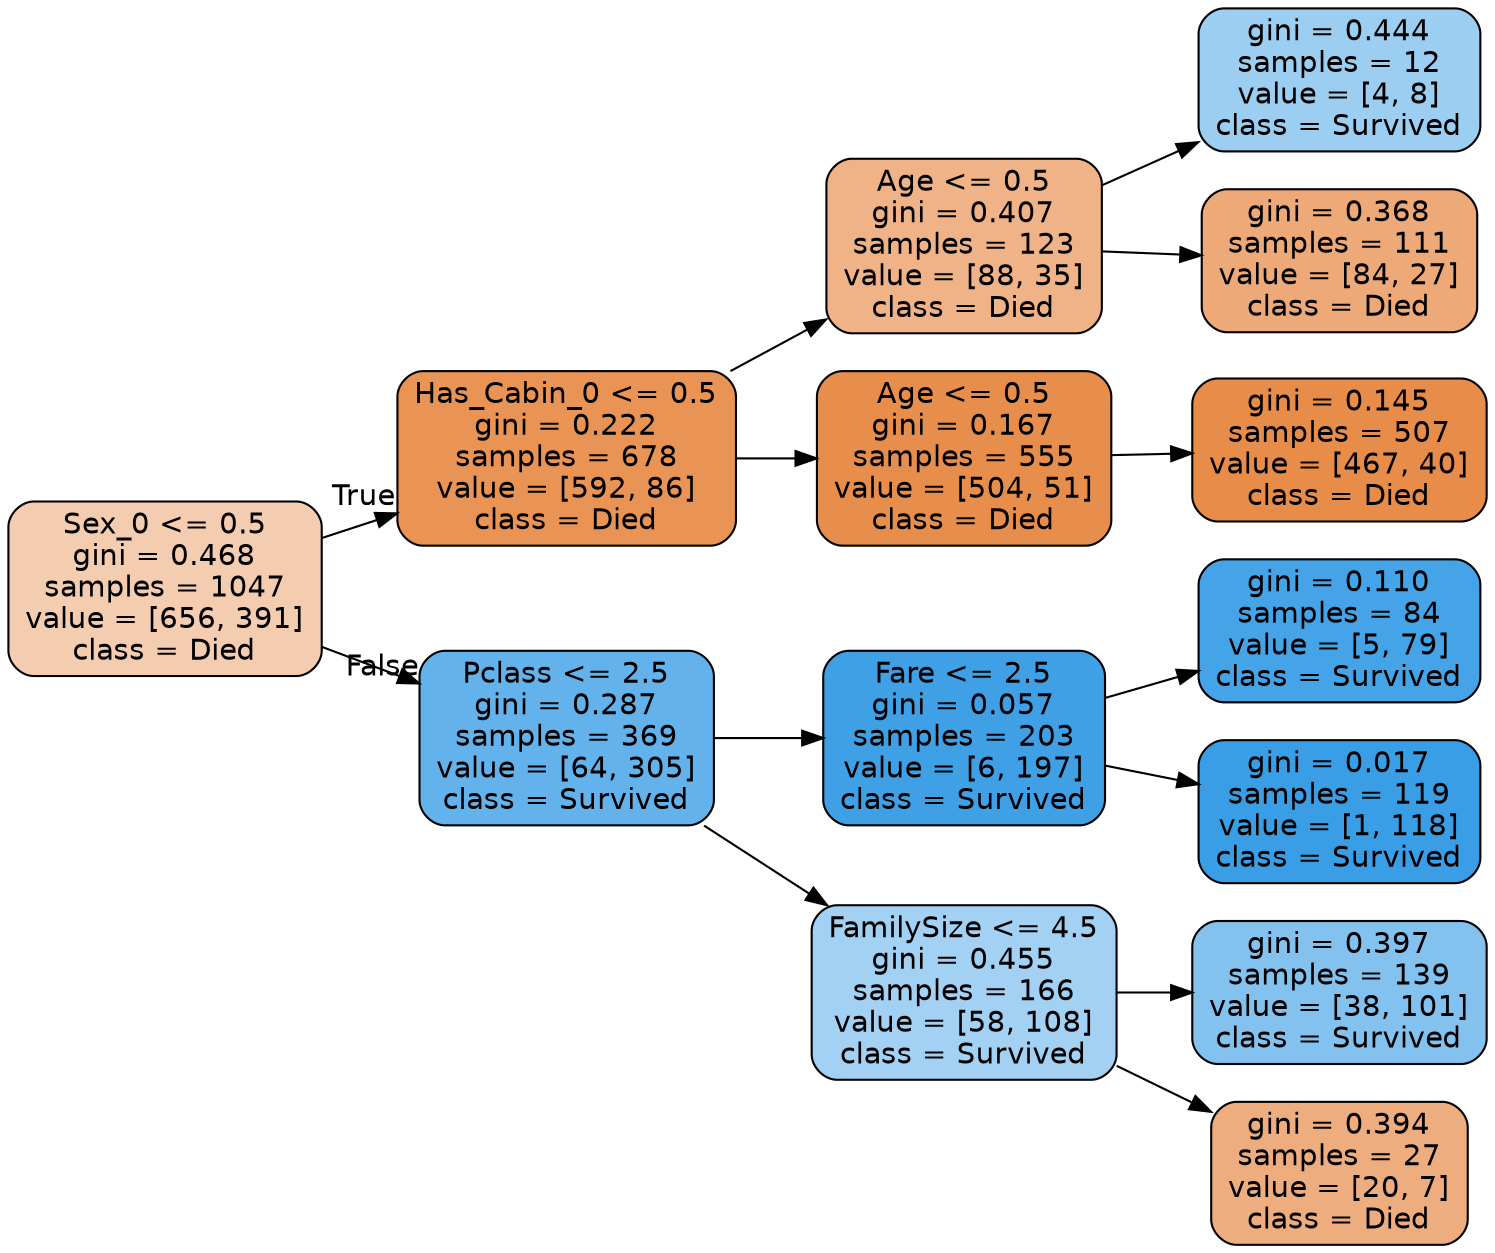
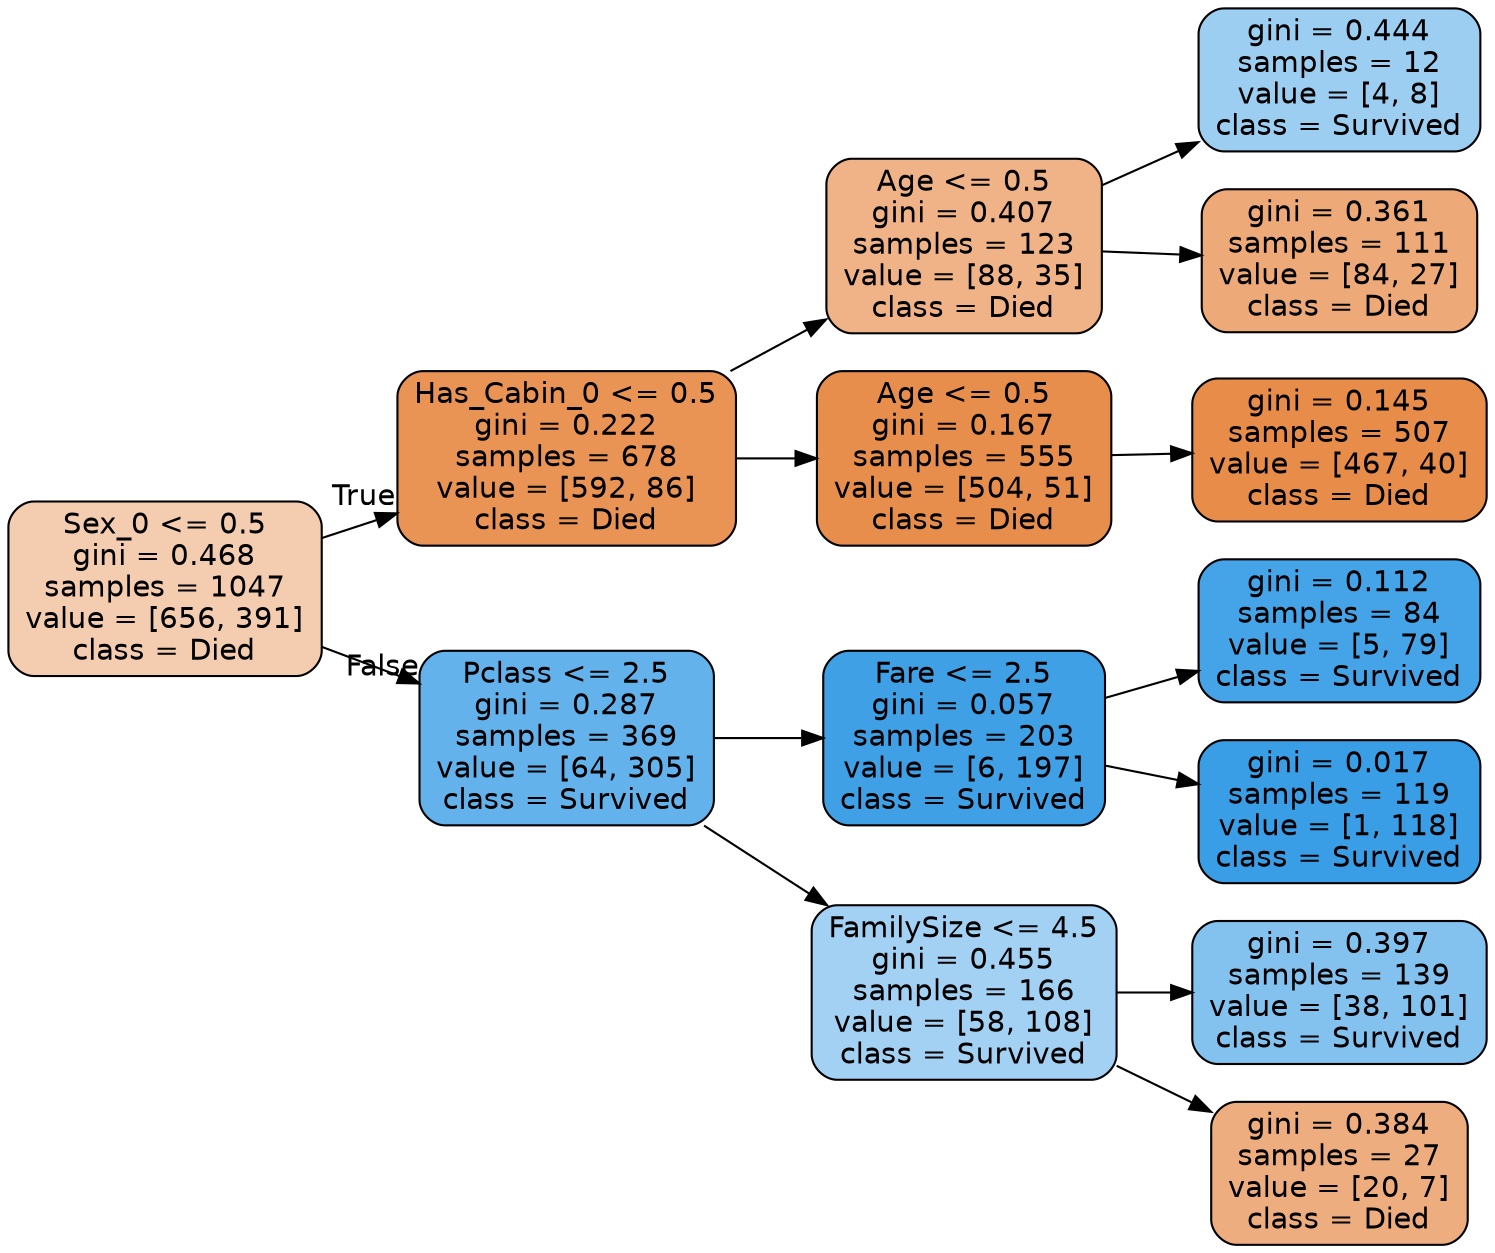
(1339, 261) -> (1339, 261)
(1339, 631) -> (1339, 631)
(1339, 1173) -> (1339, 1173)
